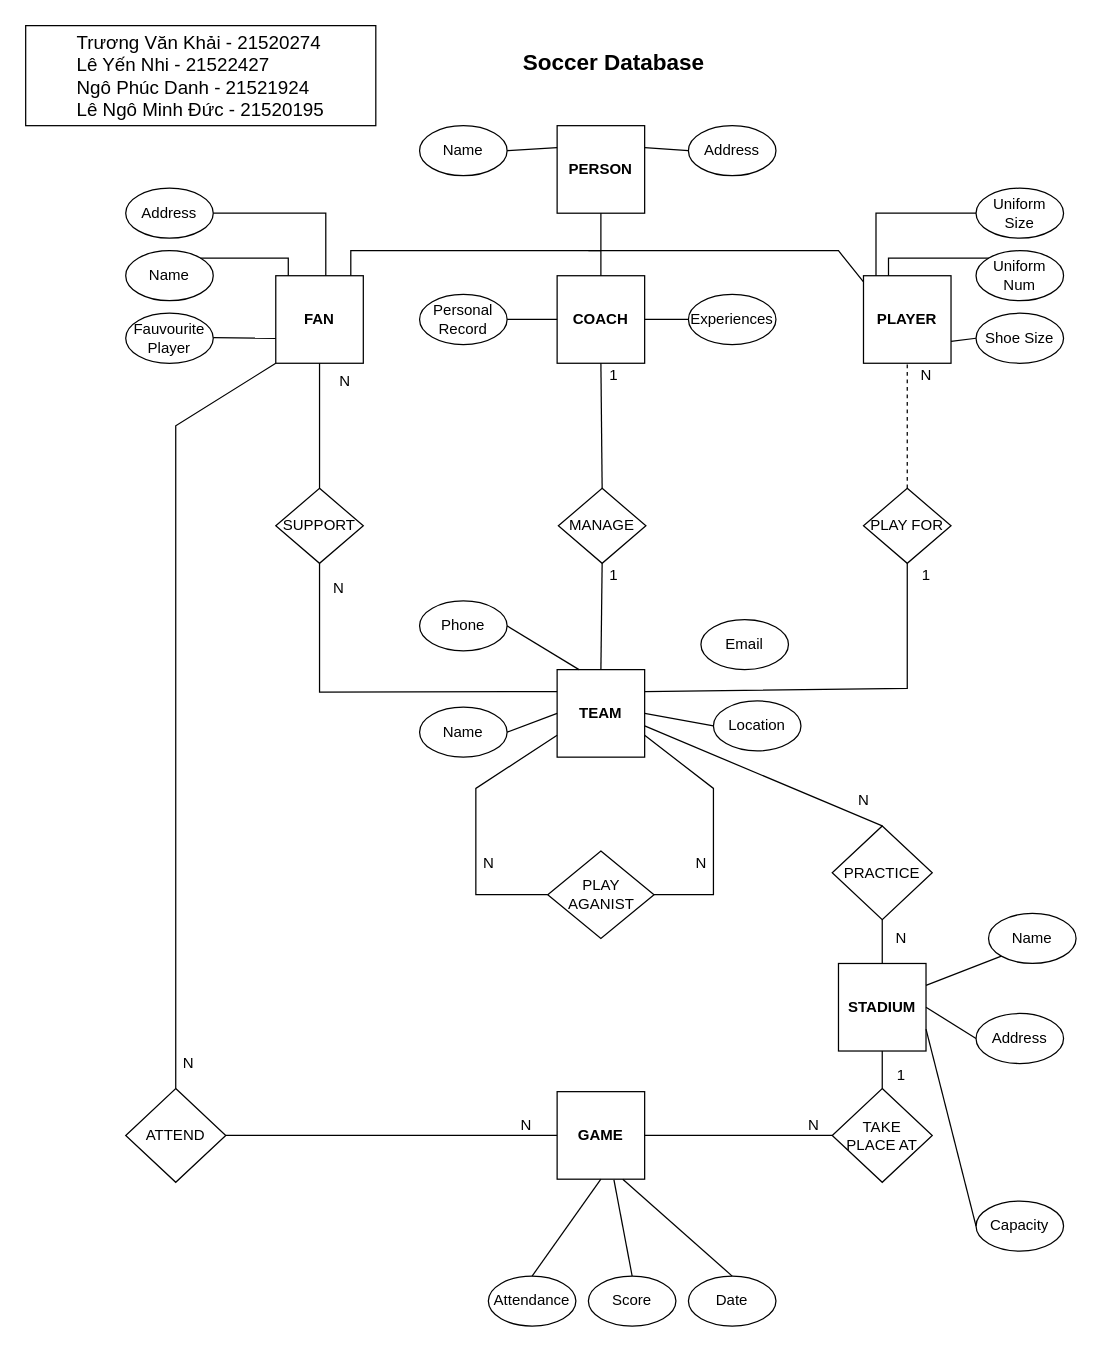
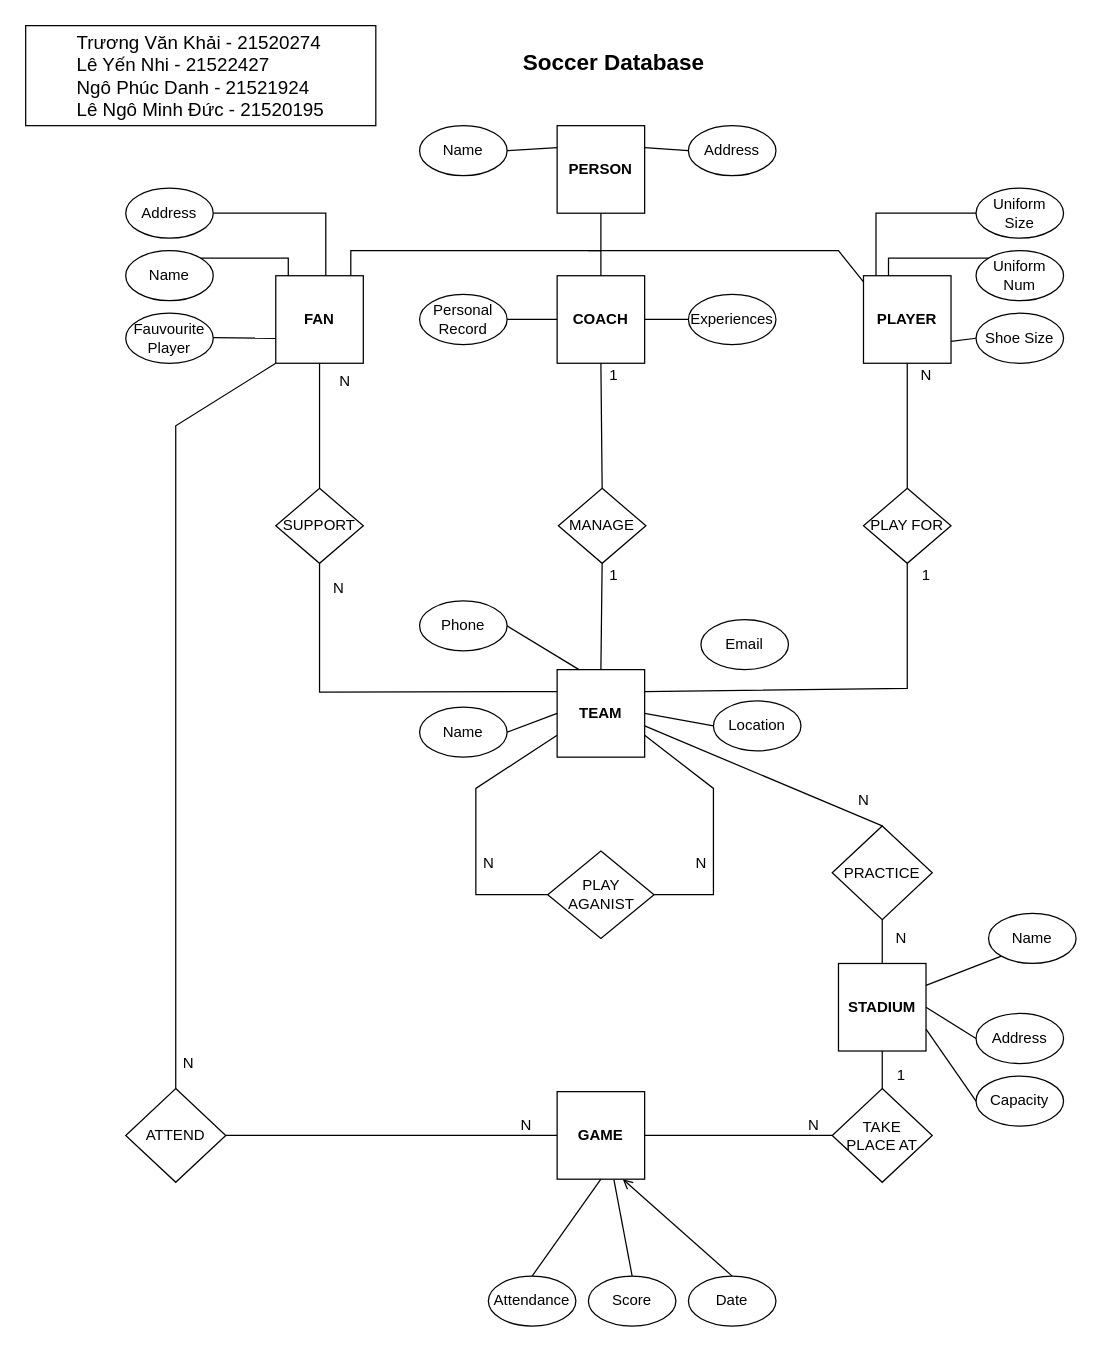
(907, 426) -> (907, 426)
(626, 1182) -> (627, 1183)
(1019, 1226) -> (1019, 1101)
